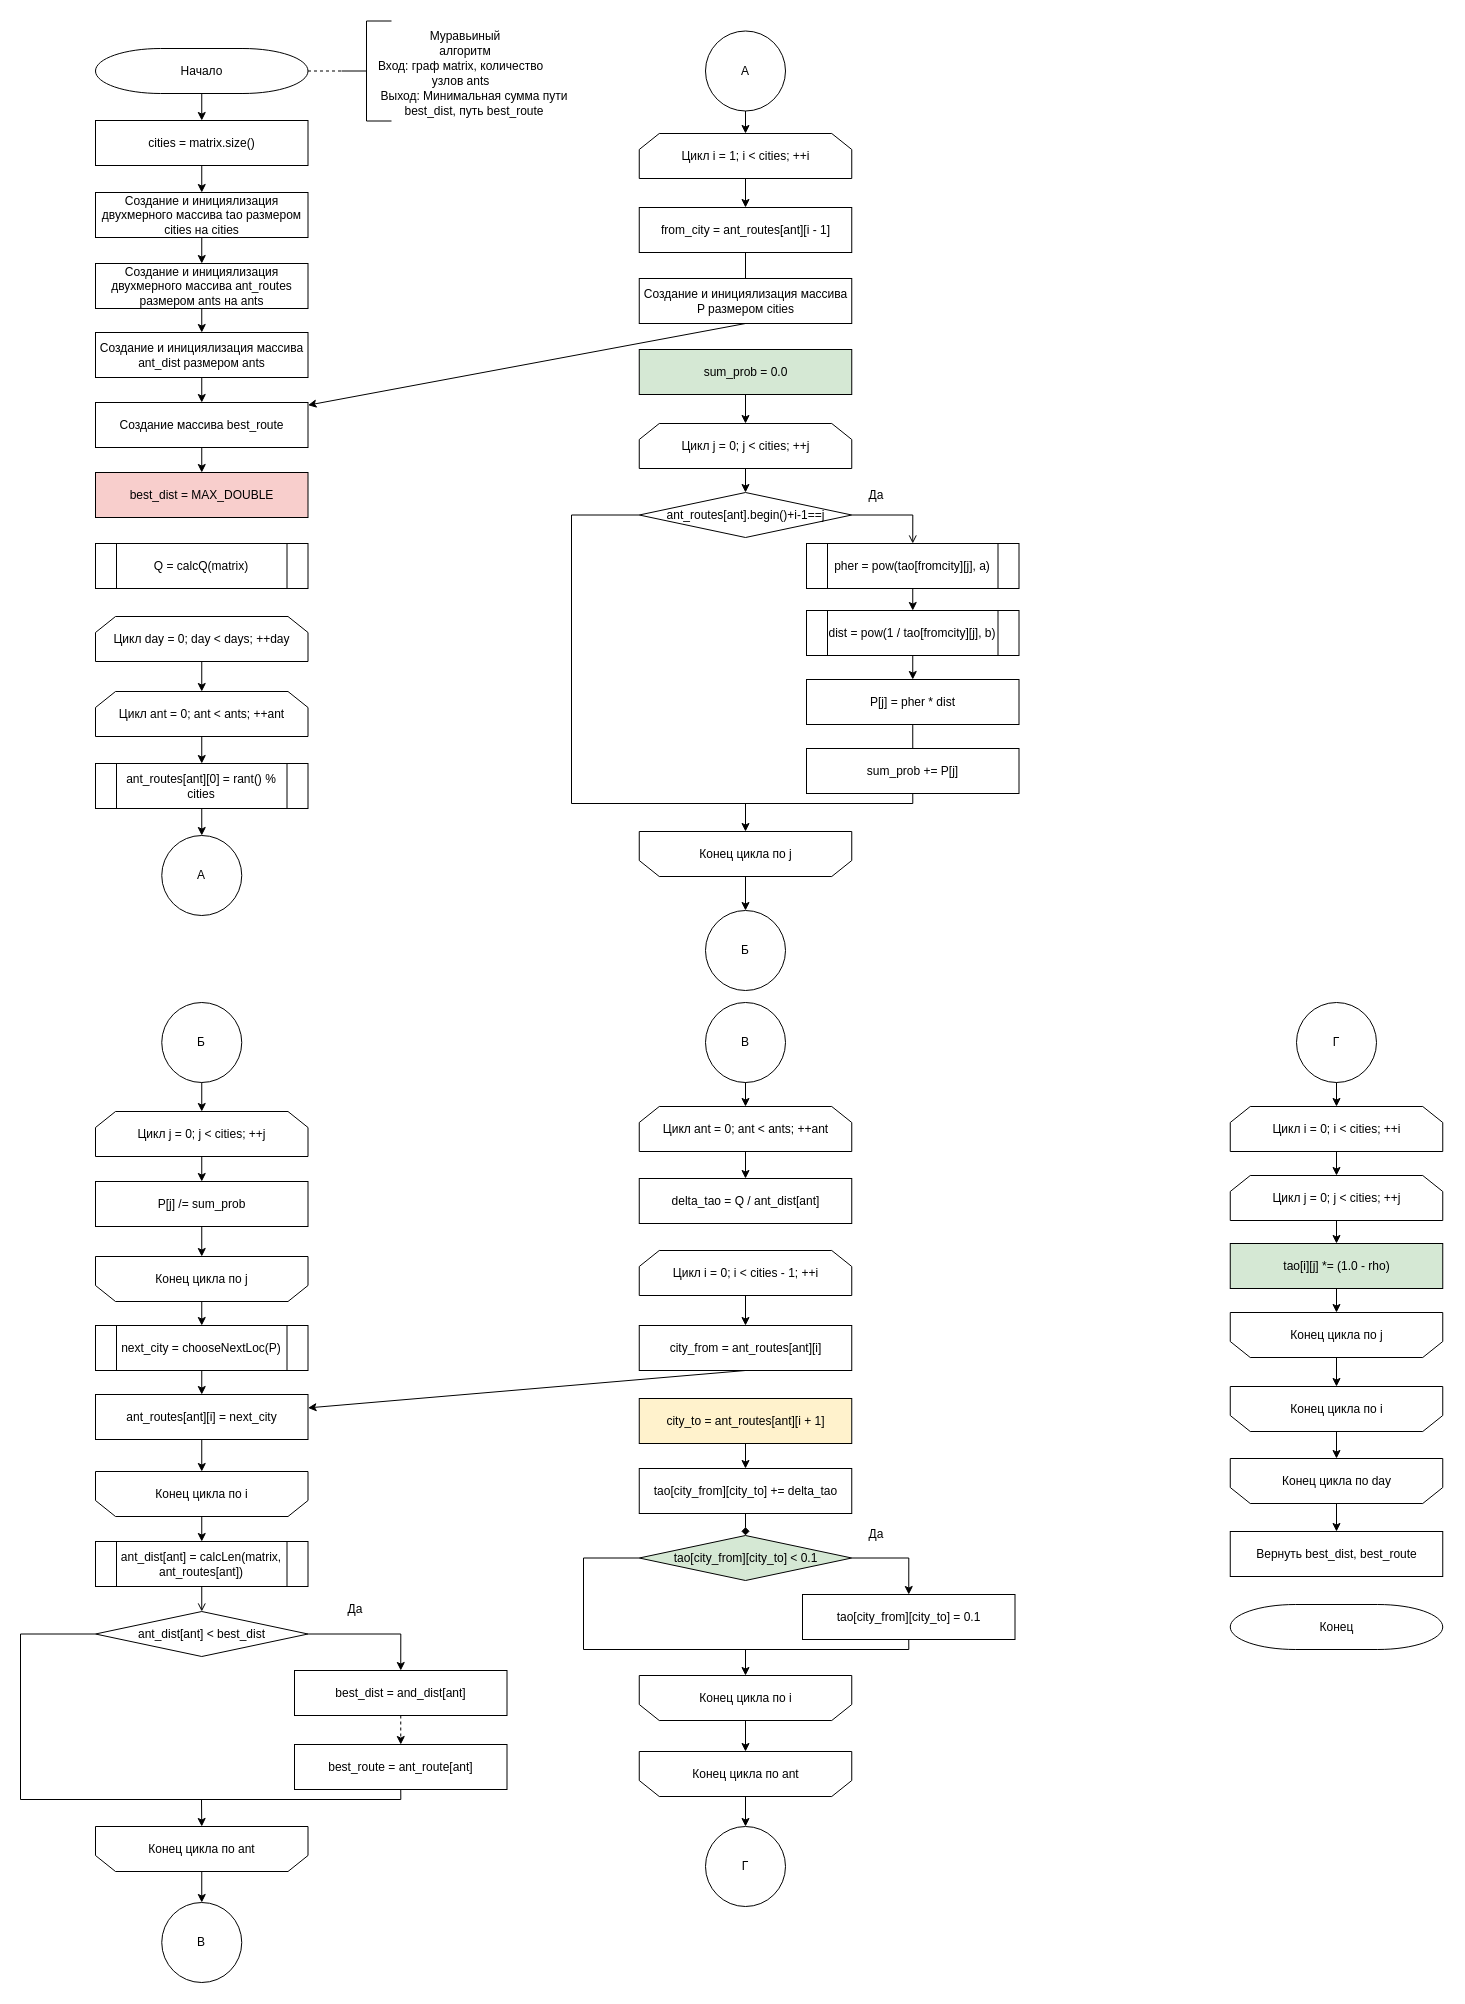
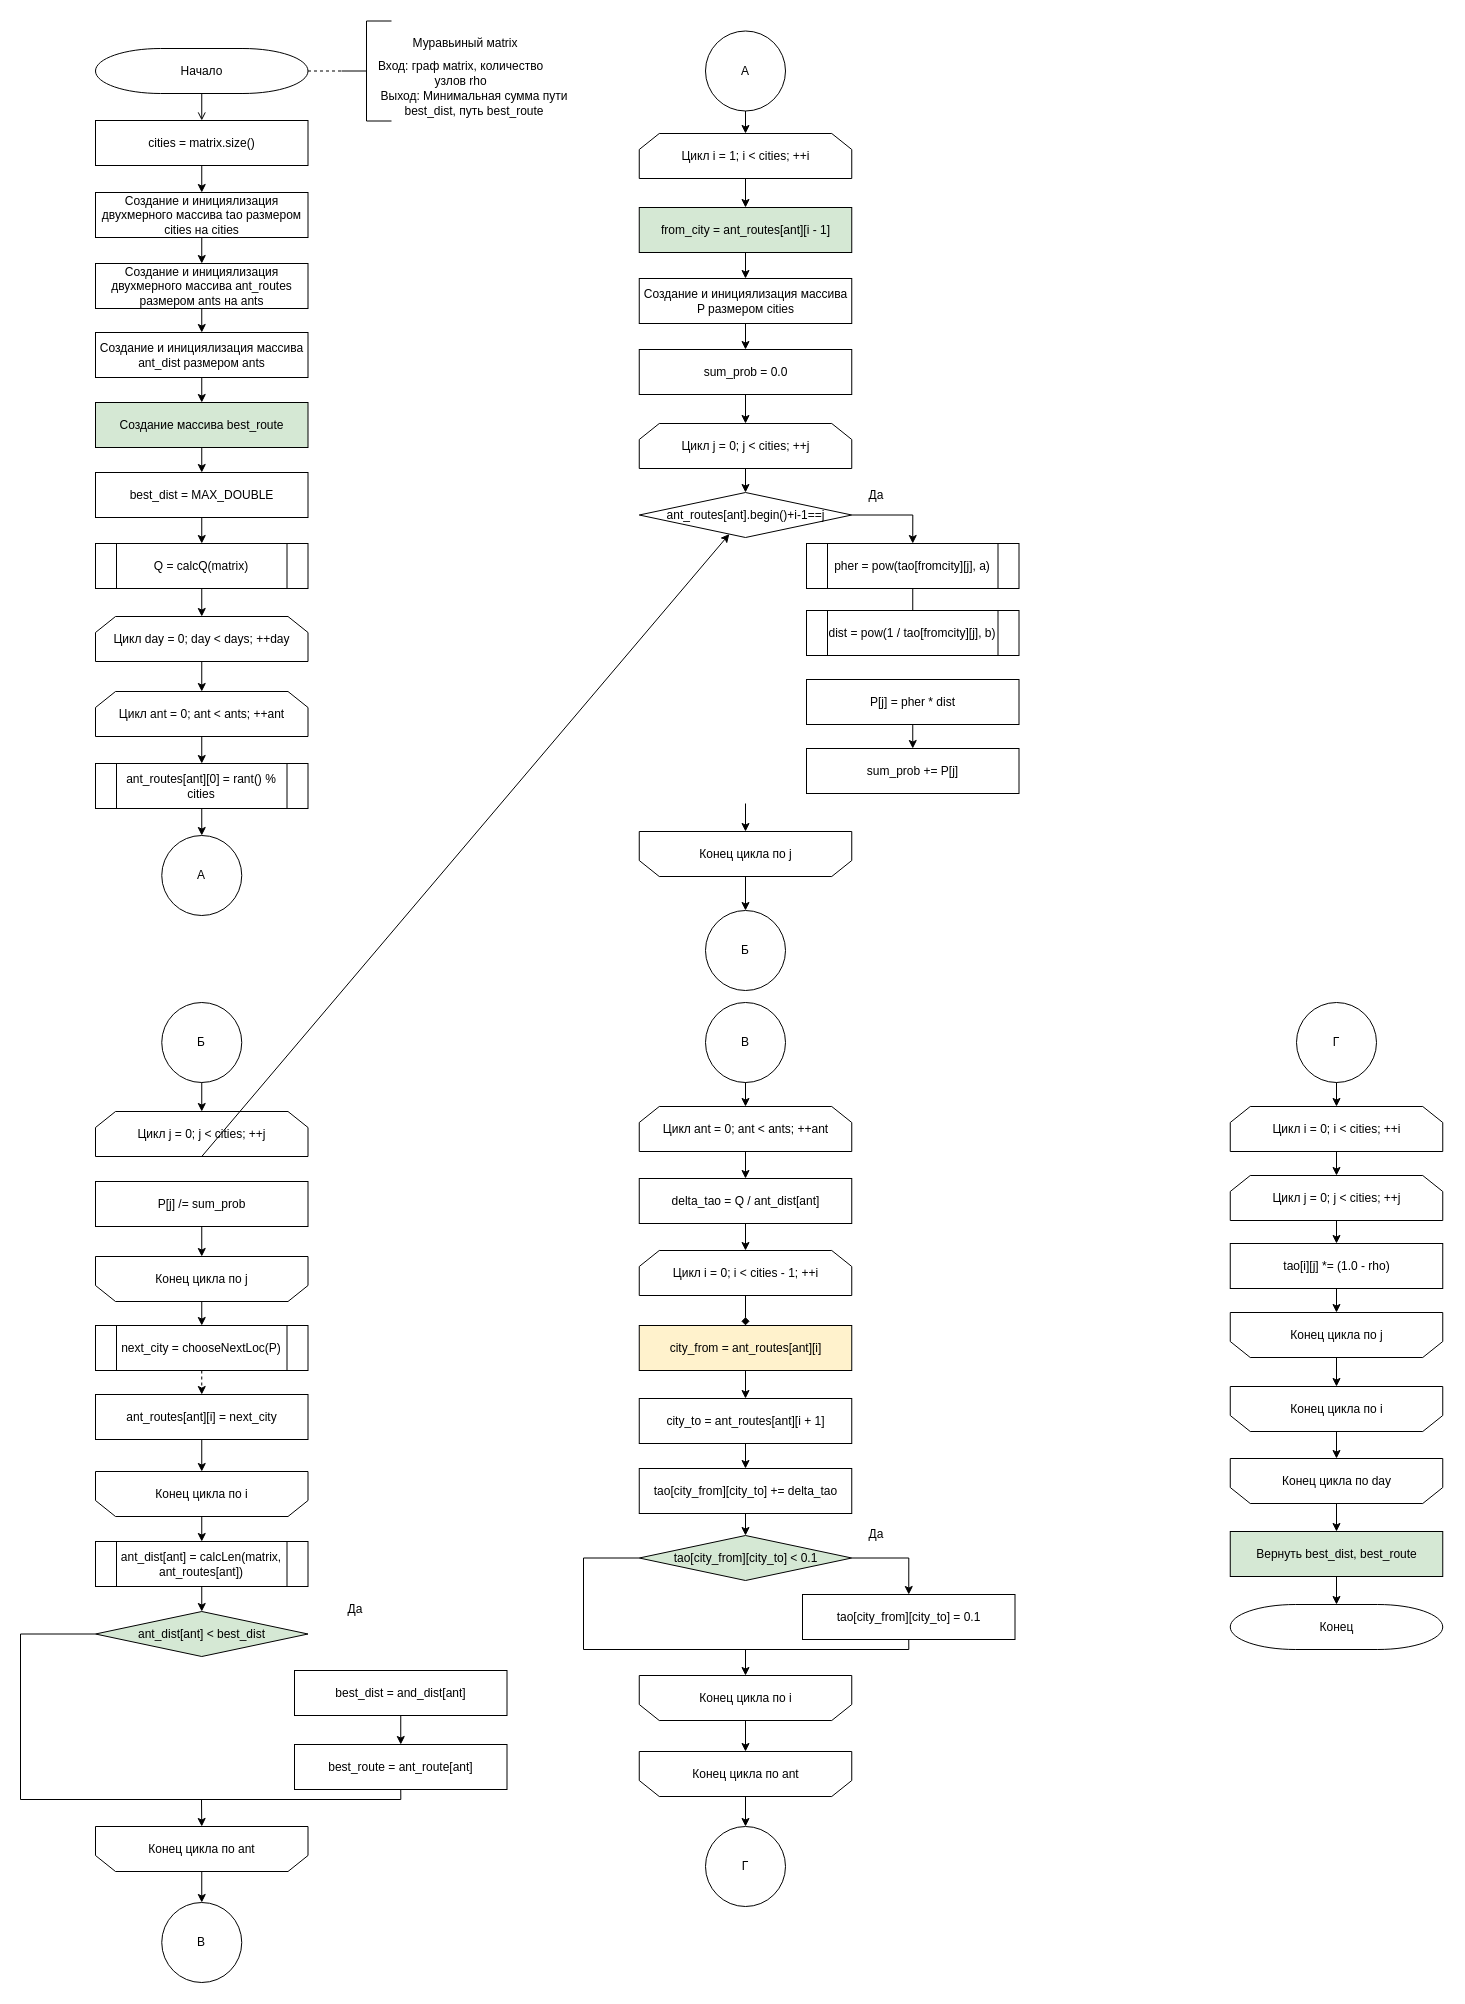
(466, 44) -> (466, 44)
(461, 74) -> (461, 74)
(202, 112) -> (202, 114)
(746, 230) -> (746, 230)
(746, 272) -> (746, 270)
(530, 364) -> (746, 333)
(746, 372) -> (746, 372)
(202, 425) -> (202, 425)
(202, 495) -> (202, 495)
none -> (202, 527)
(913, 537) -> (913, 535)
none -> (202, 599)
(913, 602) -> (913, 605)
(913, 664) -> none
(913, 743) -> (913, 740)
(572, 801) -> none
(202, 1166) -> (463, 848)
none -> (746, 1234)
(1337, 1266) -> (1337, 1266)
(746, 1317) -> (746, 1316)
(746, 1348) -> (746, 1348)
(202, 1380) -> (202, 1380)
(530, 1389) -> (746, 1381)
(746, 1421) -> (746, 1421)
(746, 1526) -> (746, 1527)
(1337, 1554) -> (1337, 1554)
none -> (1337, 1587)
(202, 1605) -> (202, 1603)
(202, 1634) -> (202, 1634)
(370, 1634) -> none
(401, 1727) -> (401, 1727)
